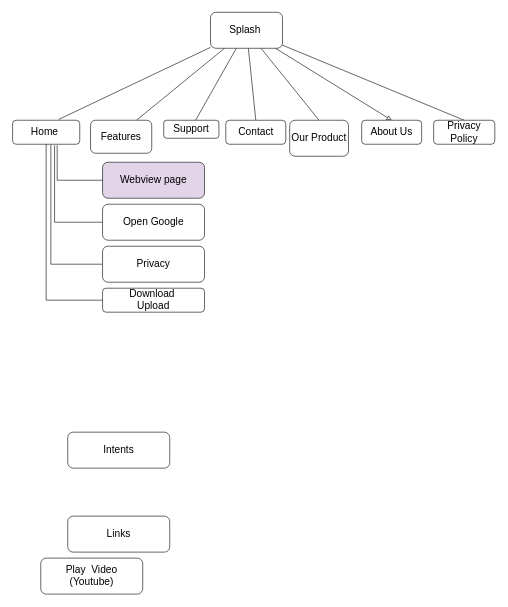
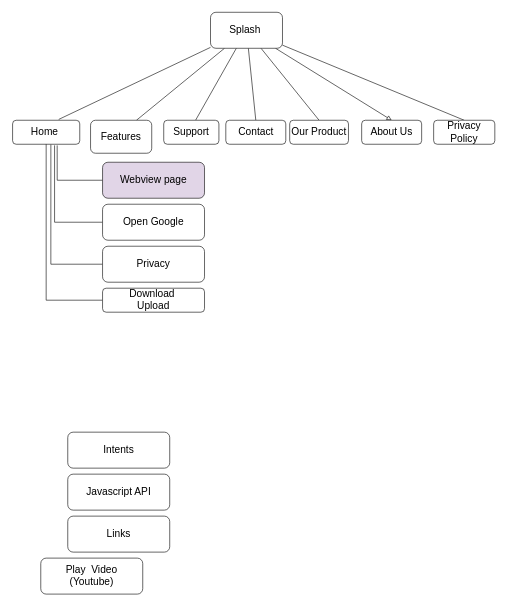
(191, 129) -> (191, 132)
(319, 138) -> (319, 132)
none -> (119, 492)
